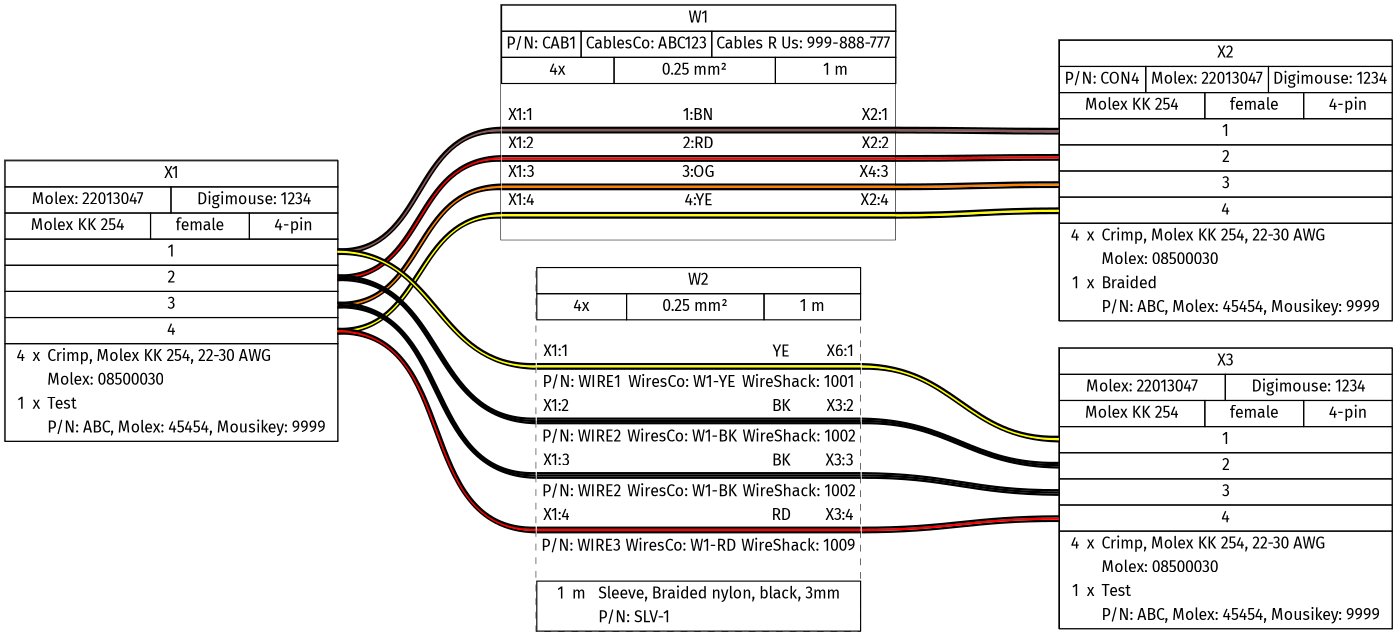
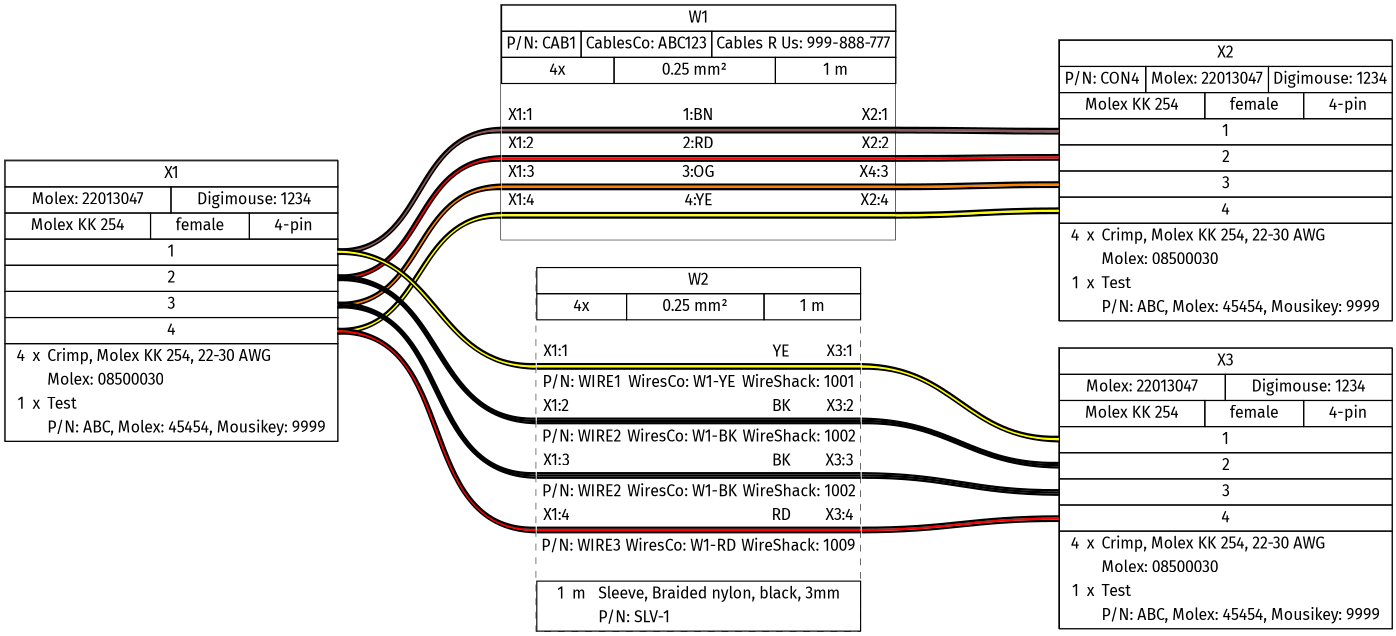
(1129, 283) -> (1117, 283)
(842, 352) -> (842, 352)
